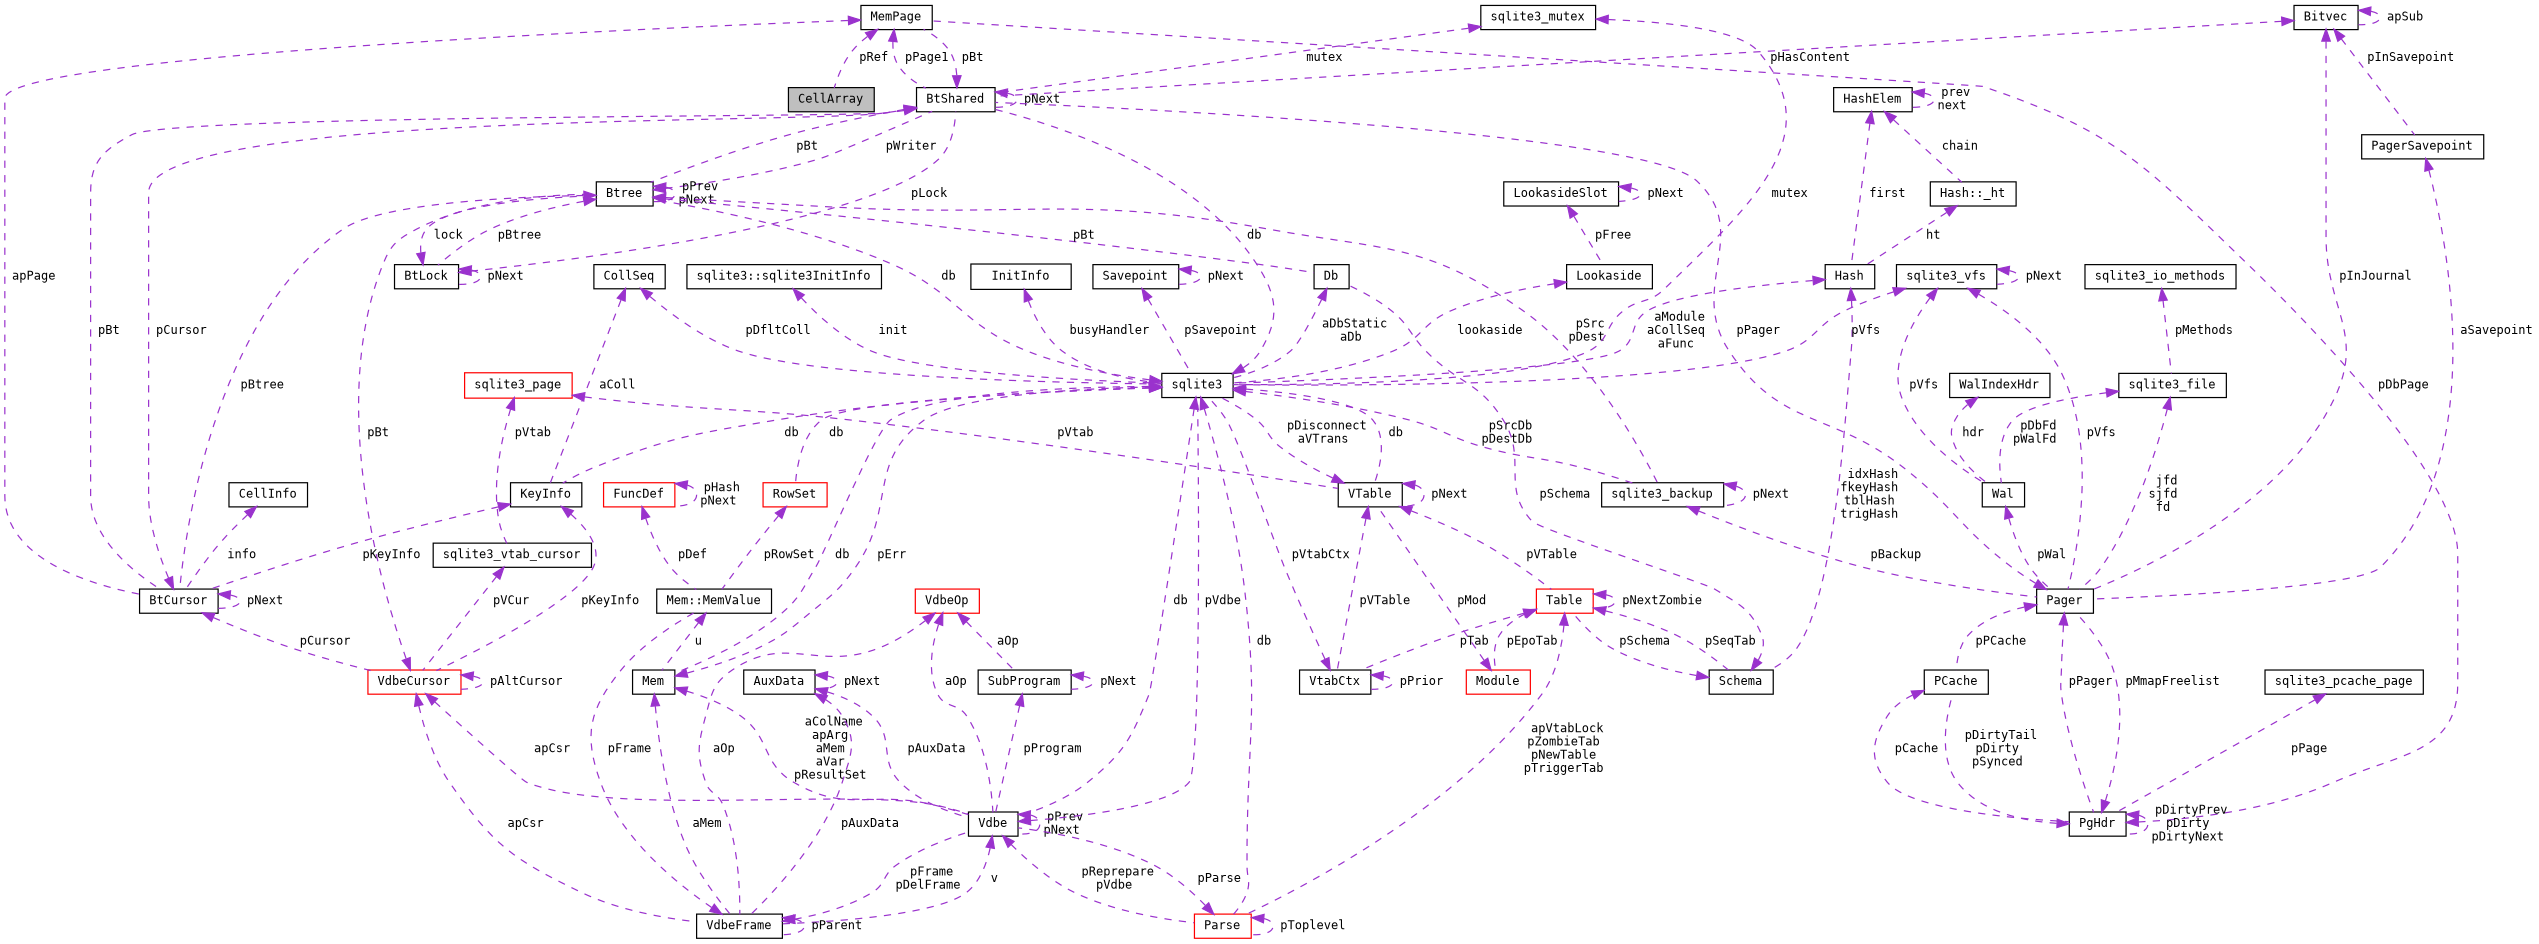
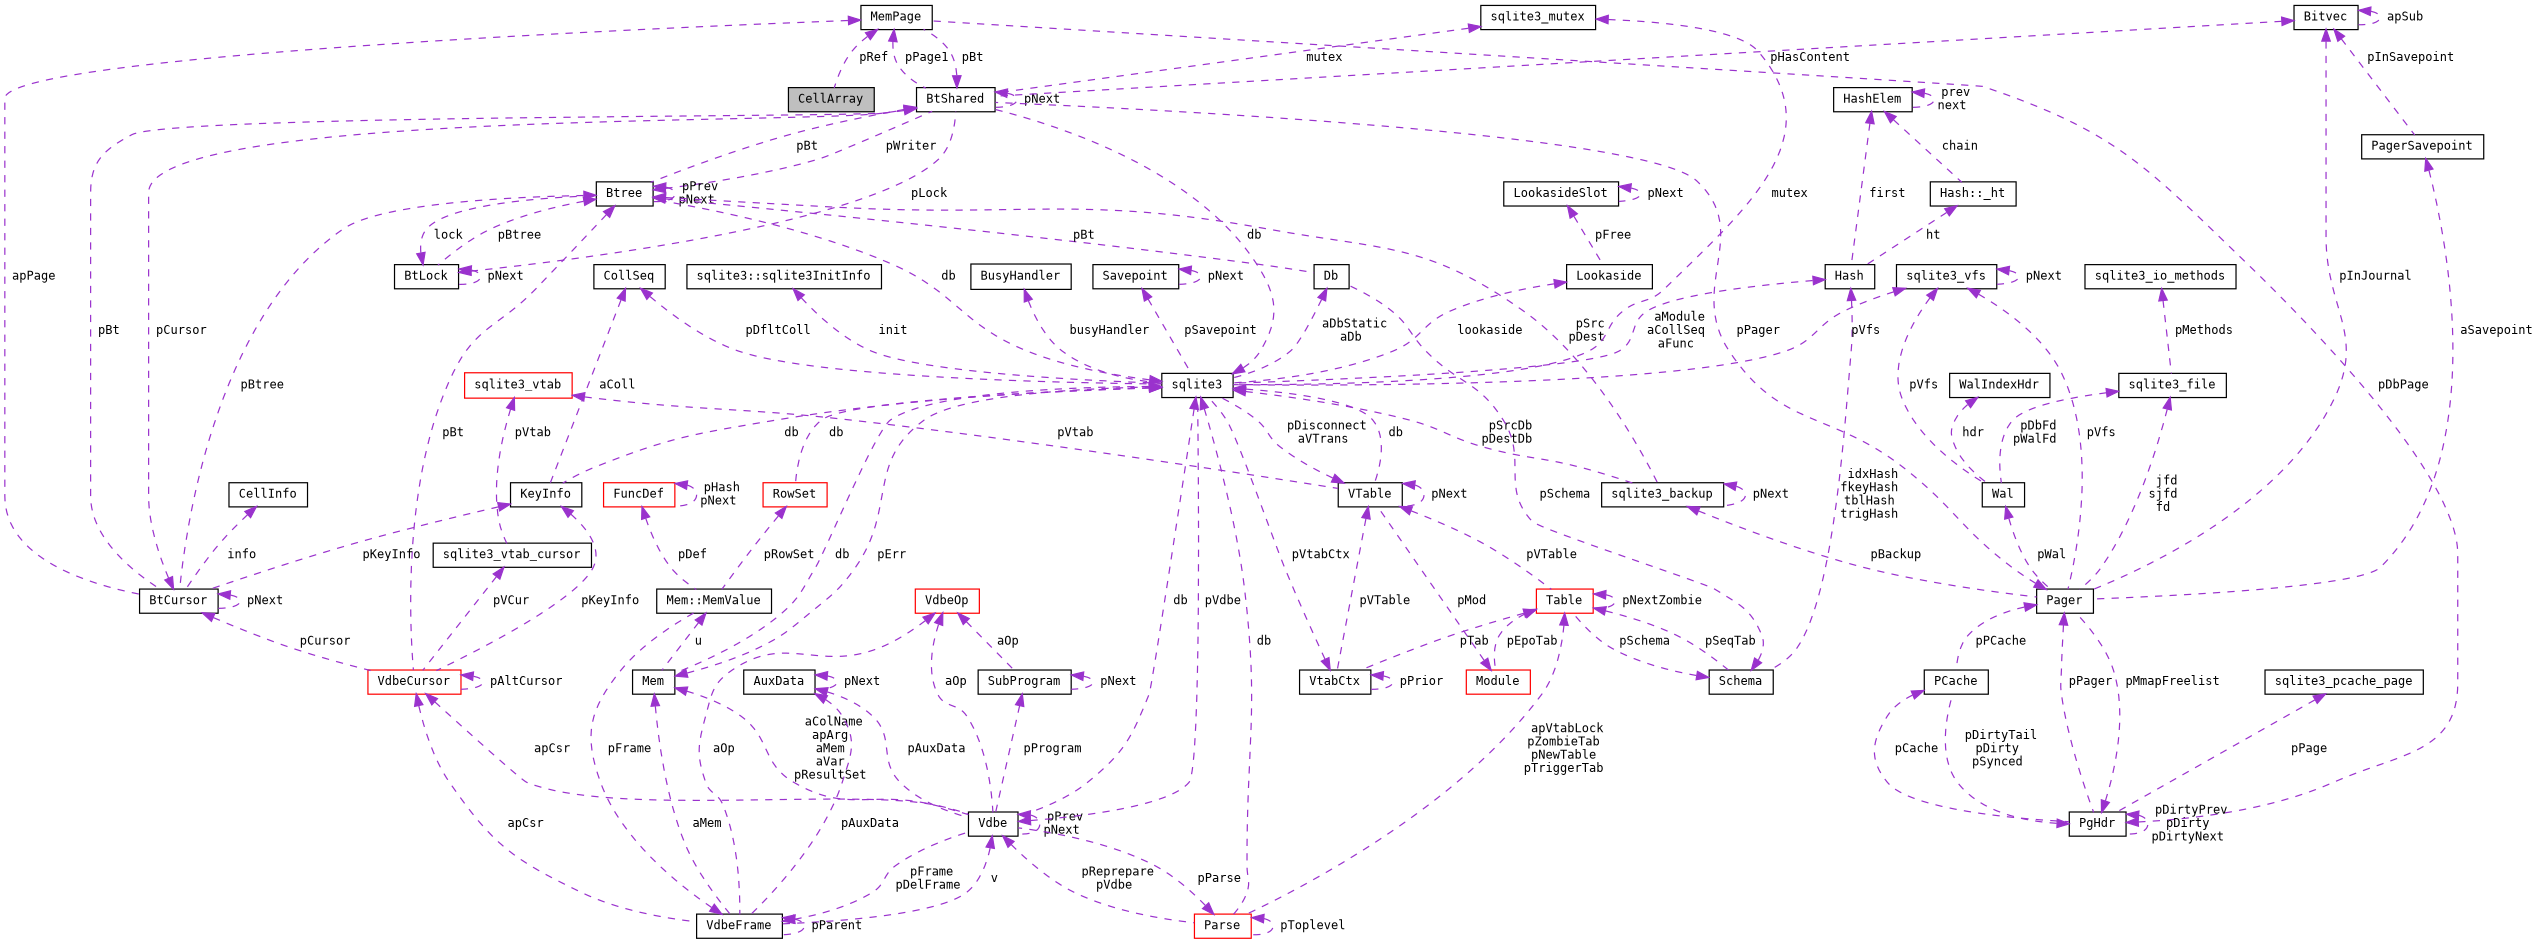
(1021, 277) -> (1021, 277)
(363, 346) -> (438, 411)
(518, 385) -> (518, 385)
